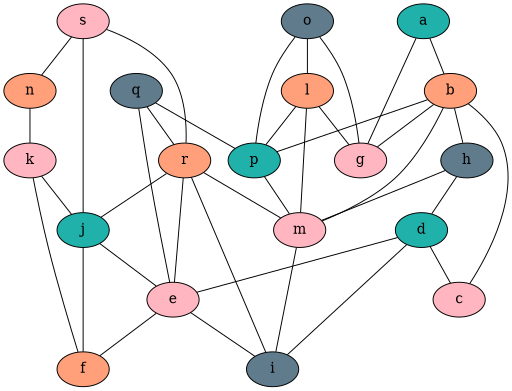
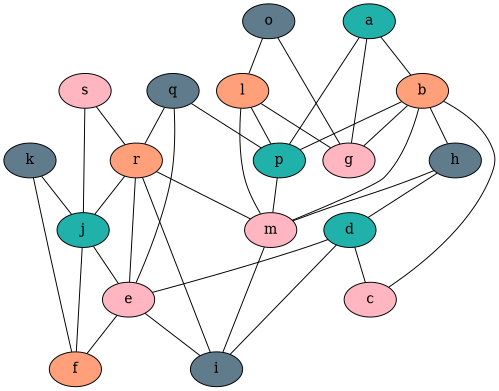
(268, 87) -> (324, 91)
(30, 91) -> none
(30, 160) -> (30, 160)
